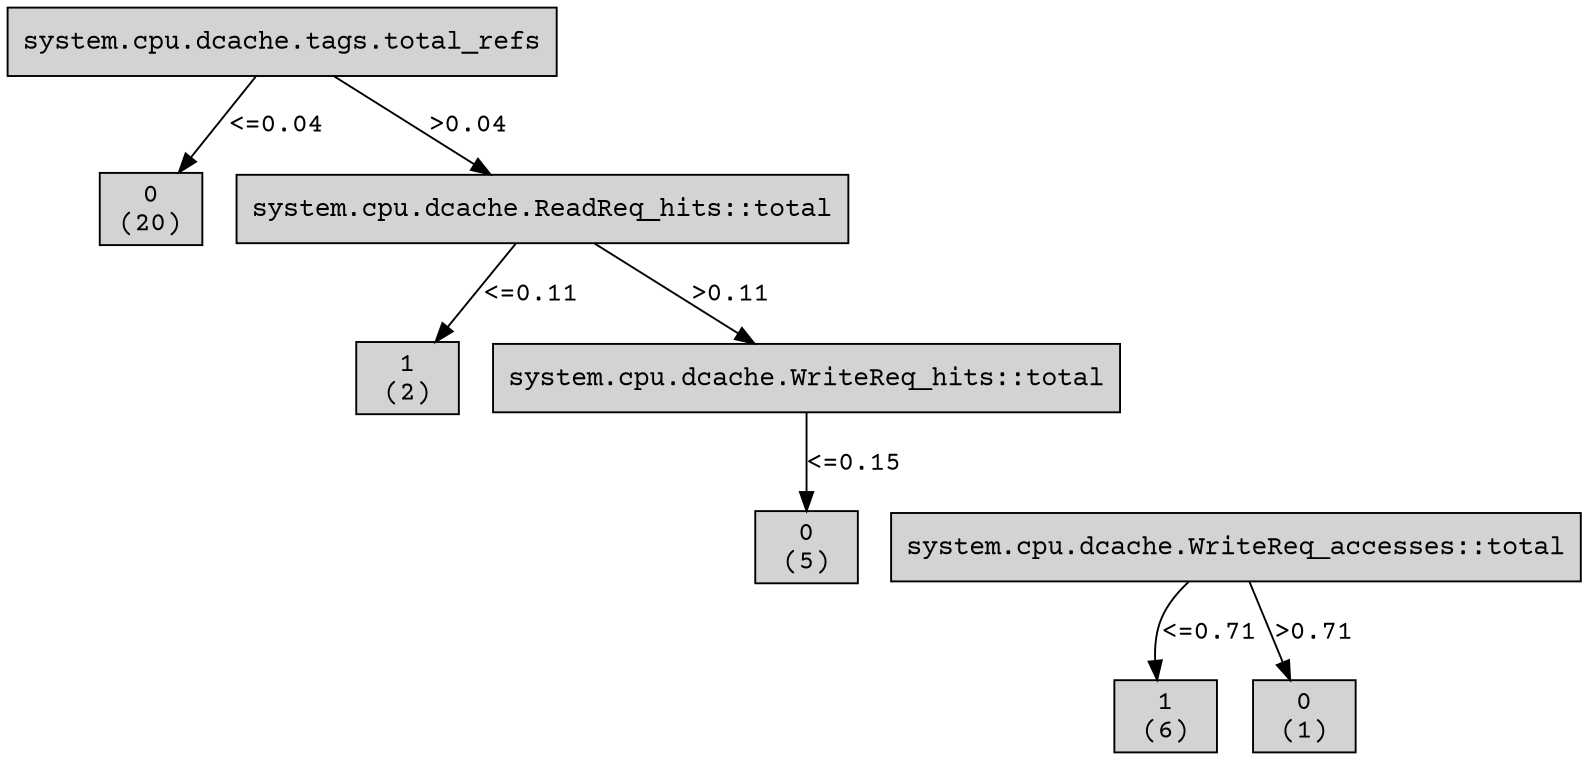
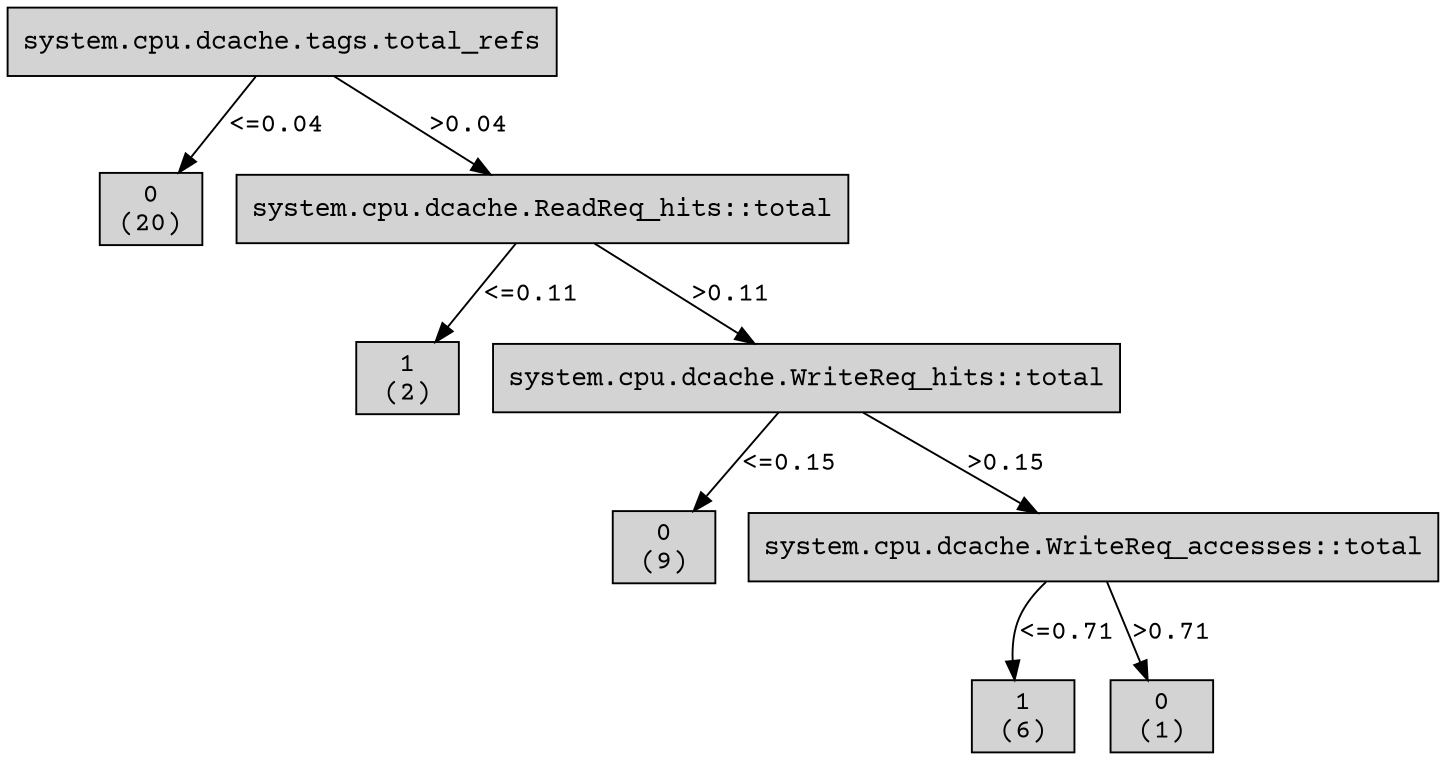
none -> (942, 458)
(807, 547) -> (664, 547)
